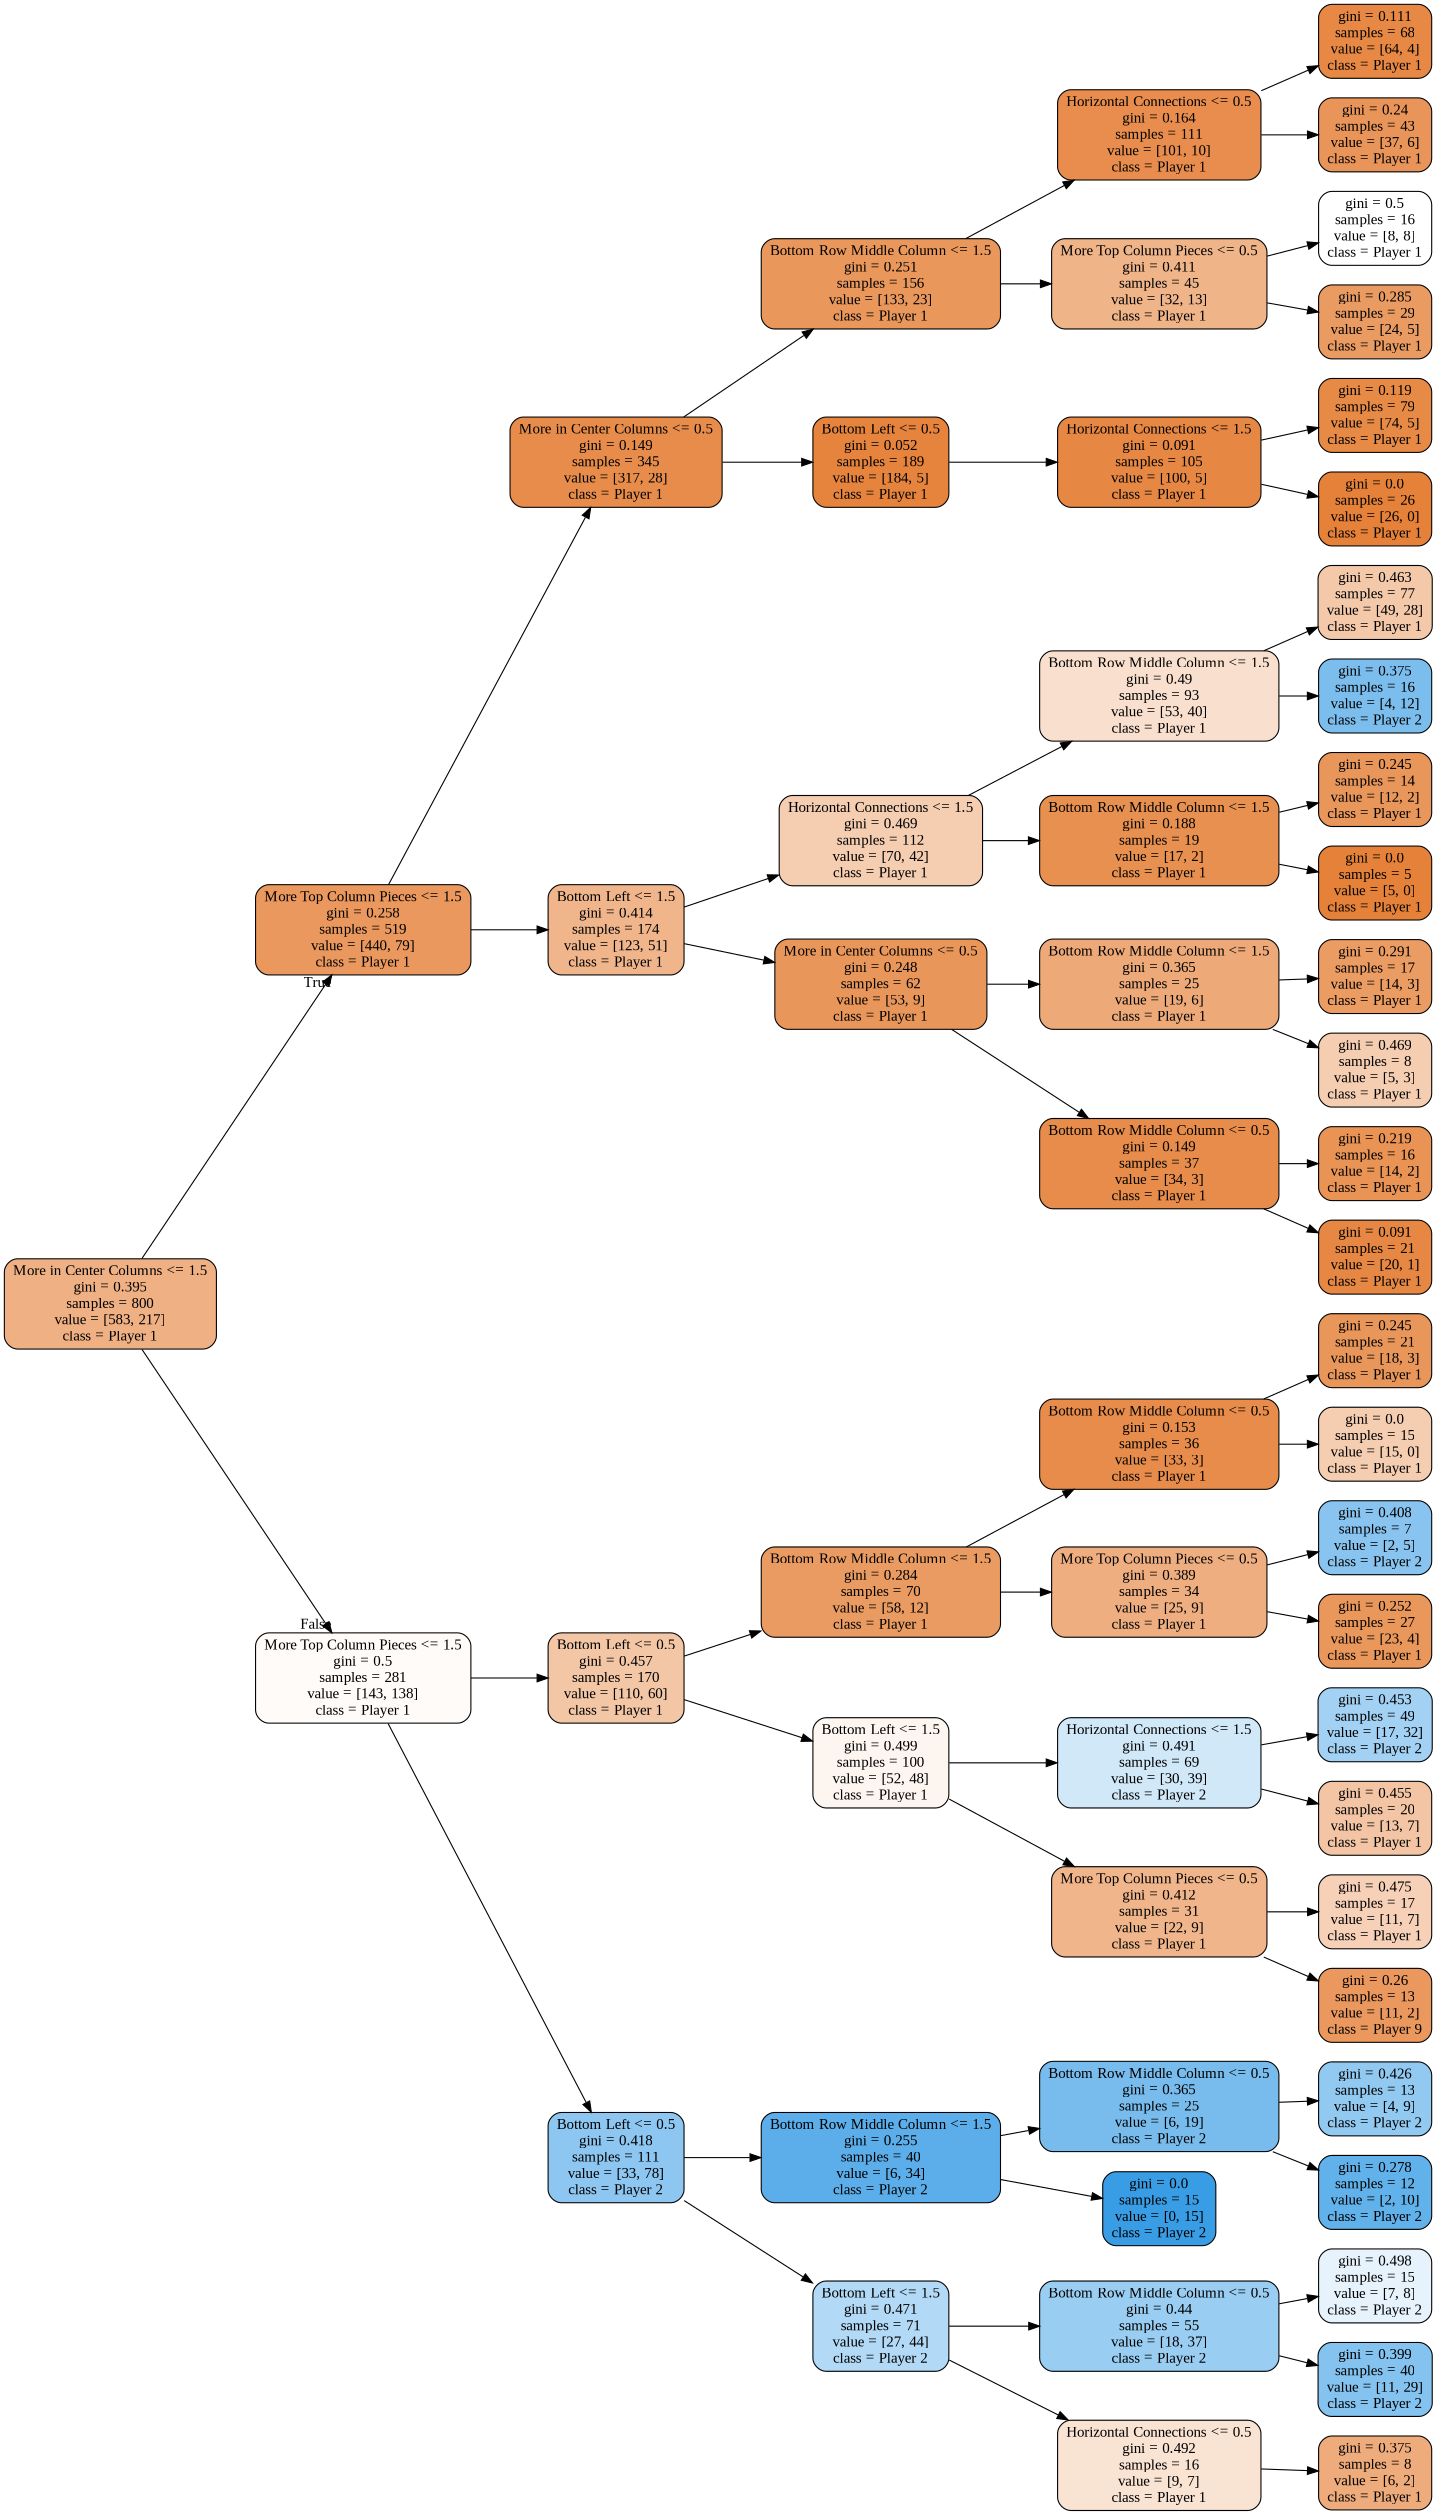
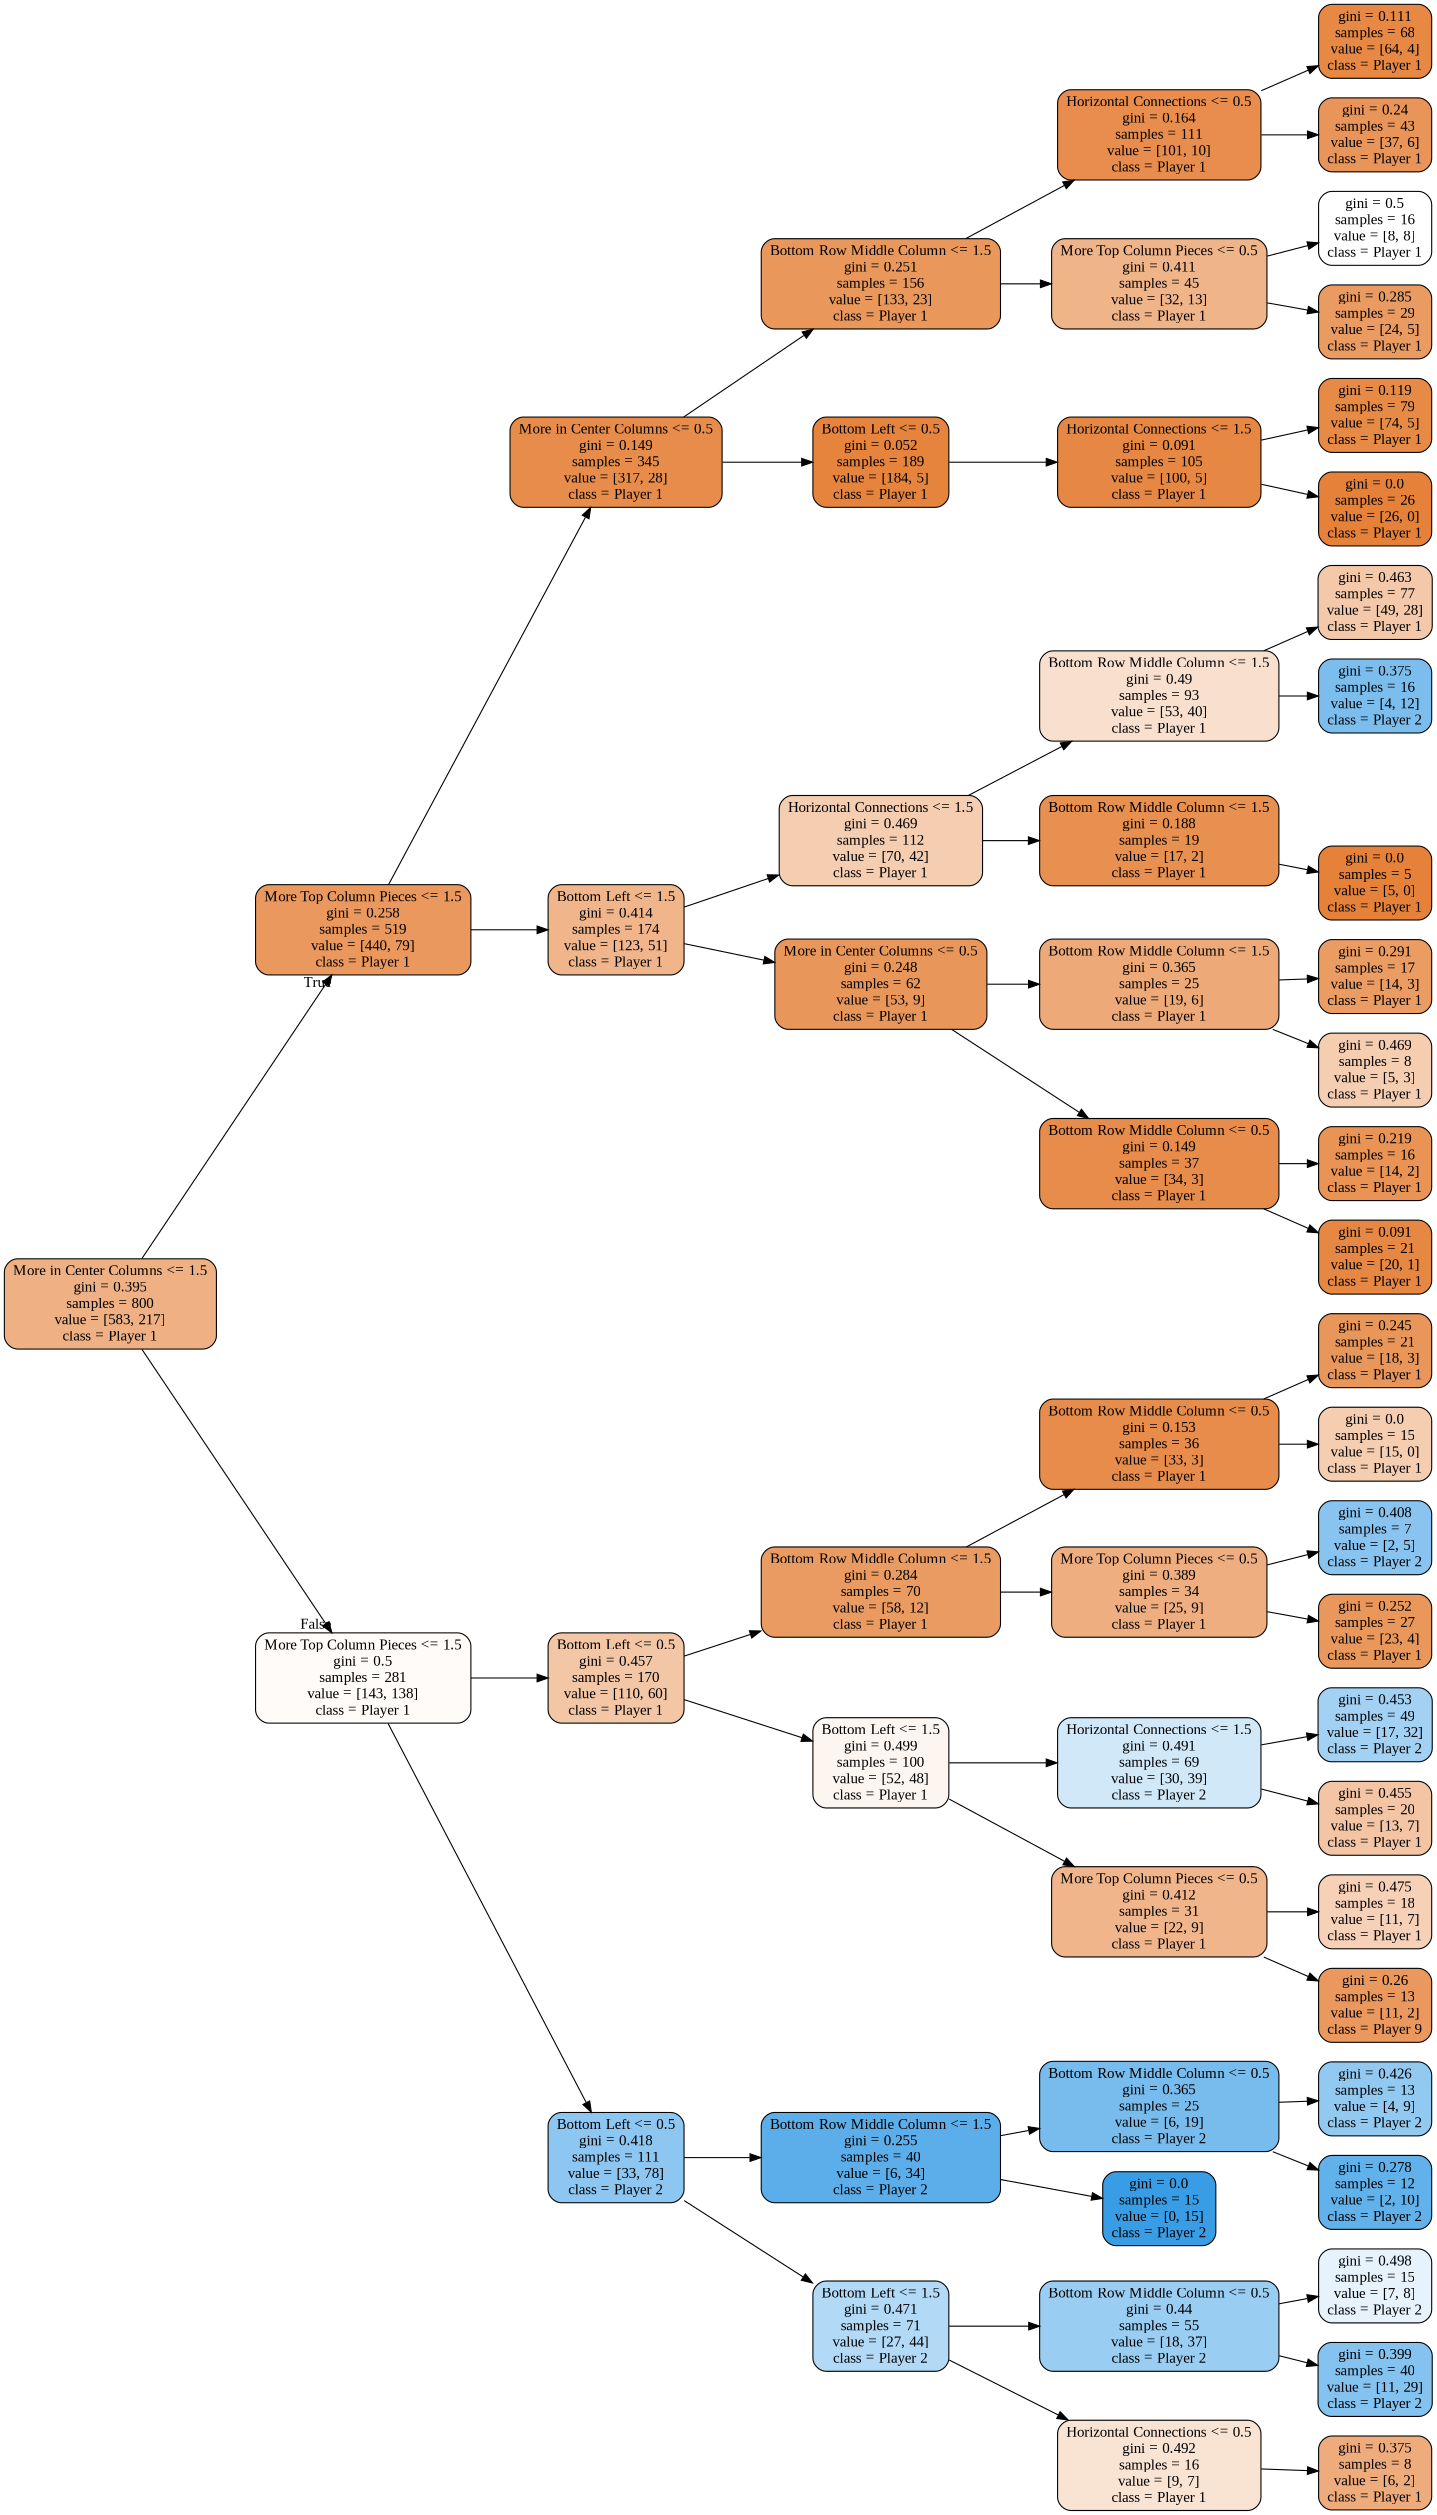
(1375, 790) -> none
(1375, 1912) -> (1375, 1912)
